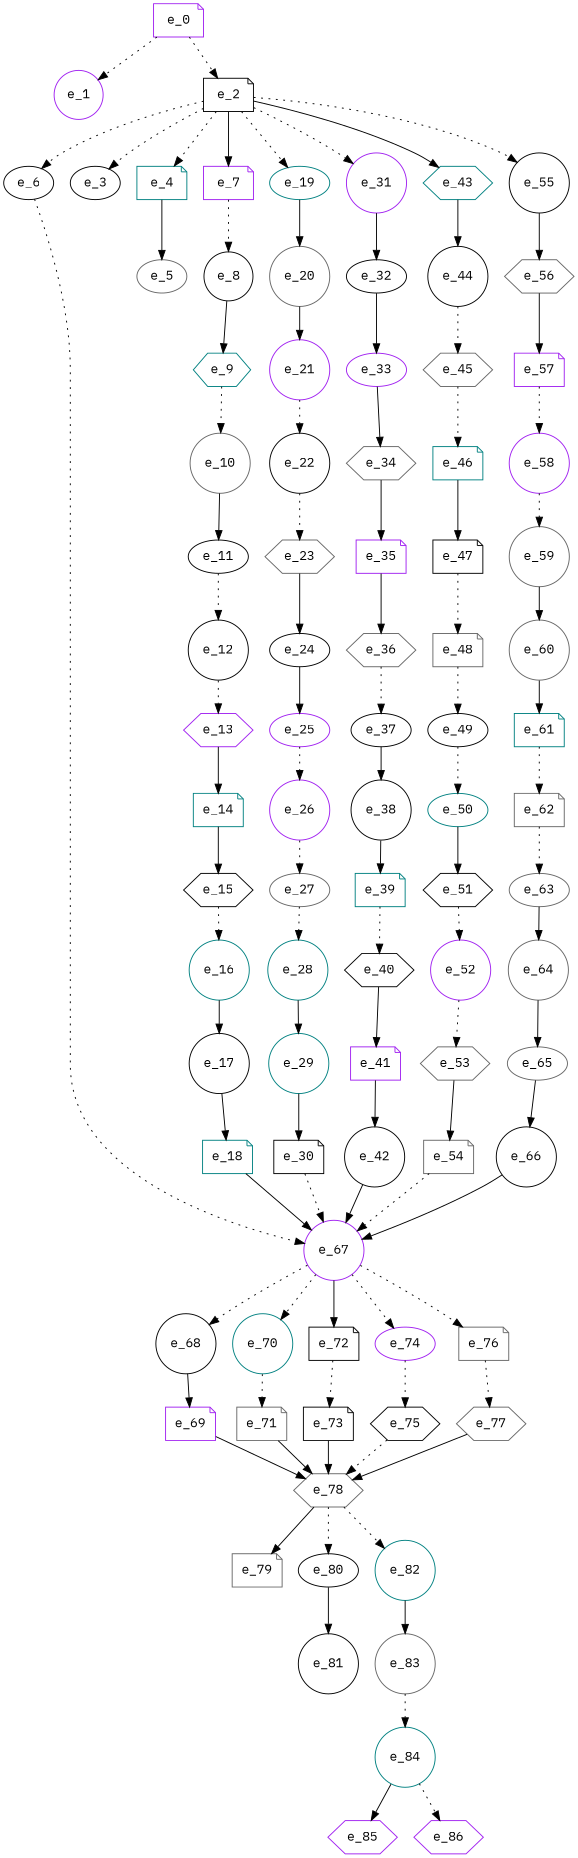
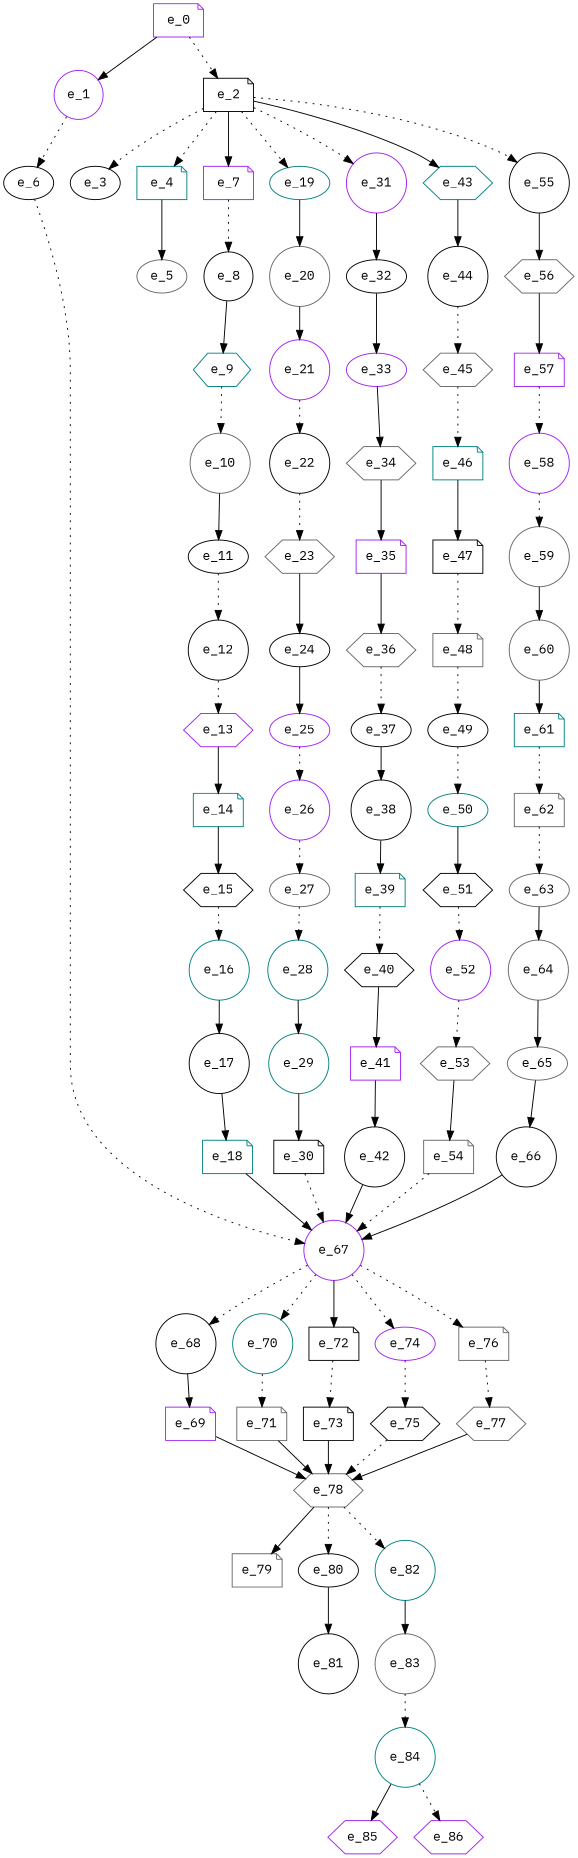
(131, 56) -> (131, 56)
(123, 125) -> (54, 138)
